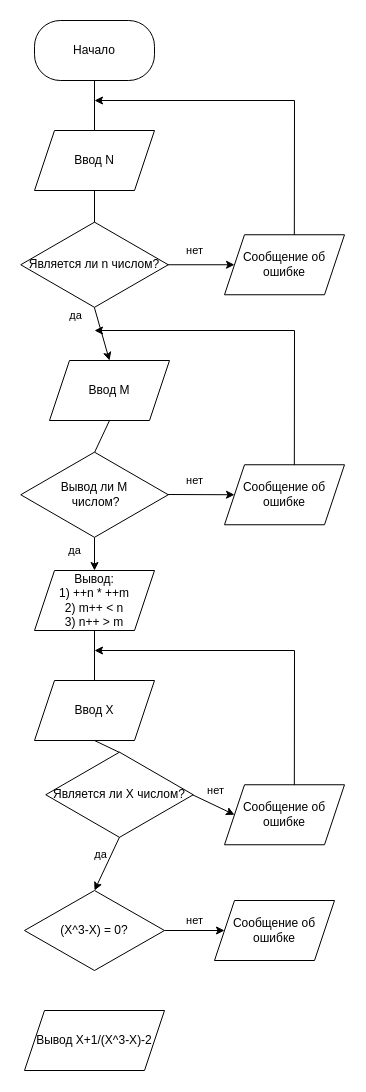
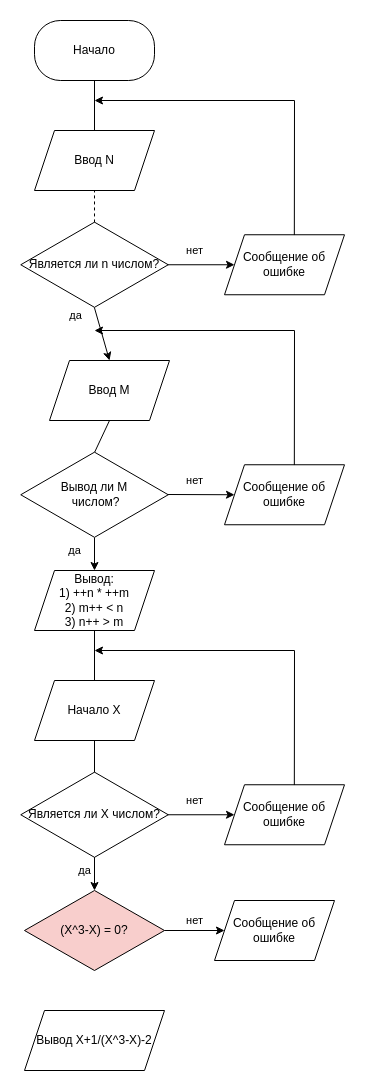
(95, 206) -> (95, 206)
(95, 711) -> (95, 711)
(120, 795) -> (95, 815)
(95, 931) -> (95, 931)
